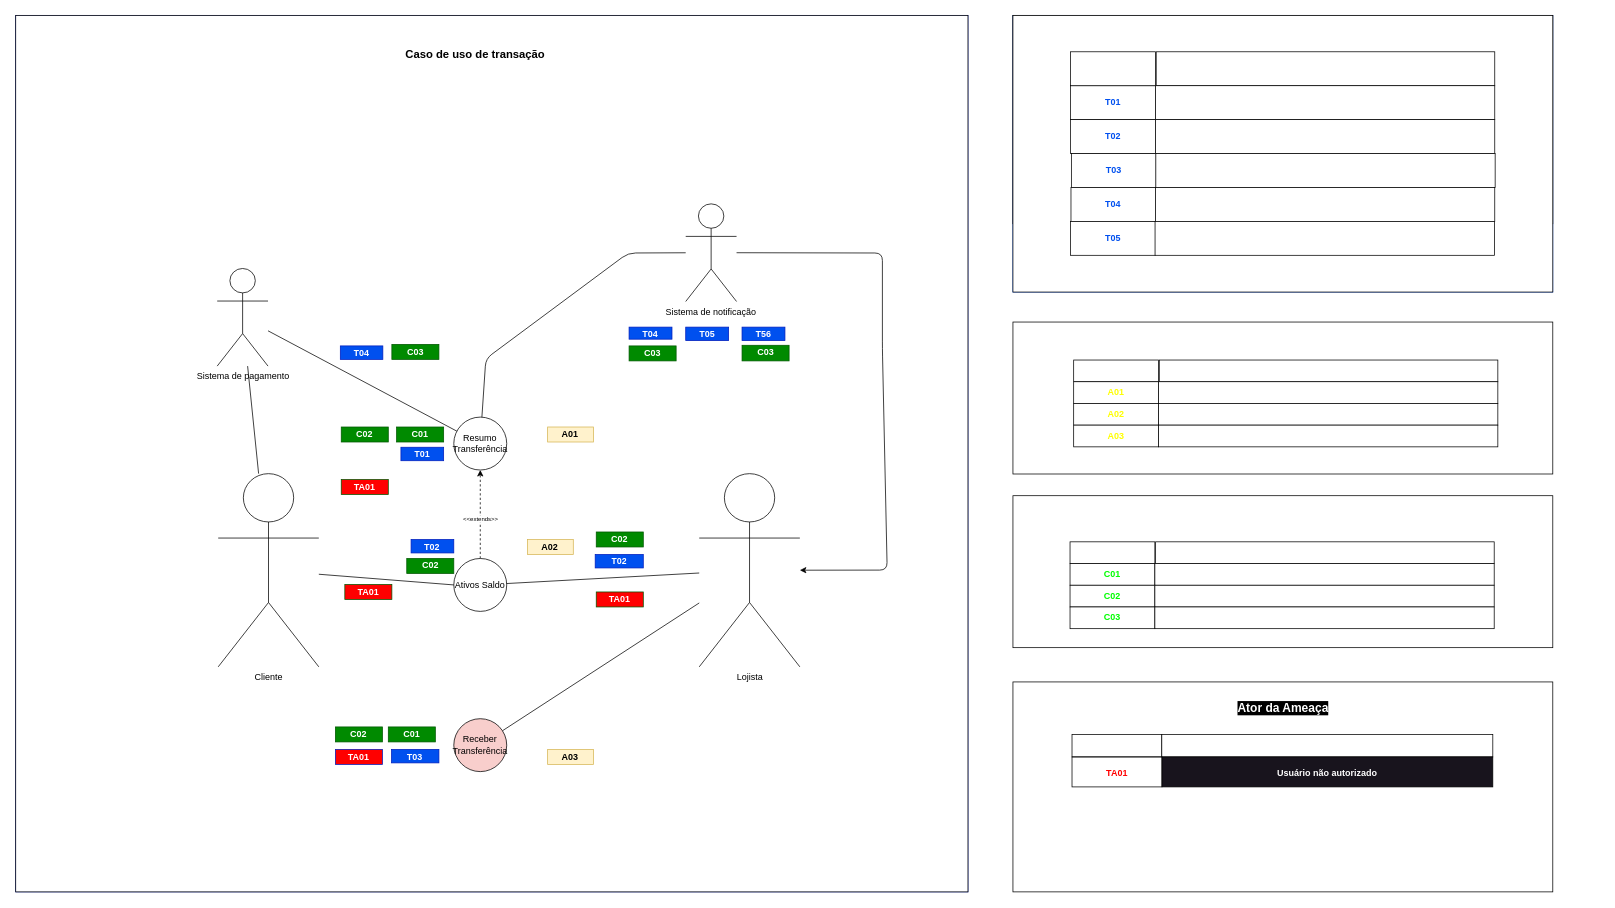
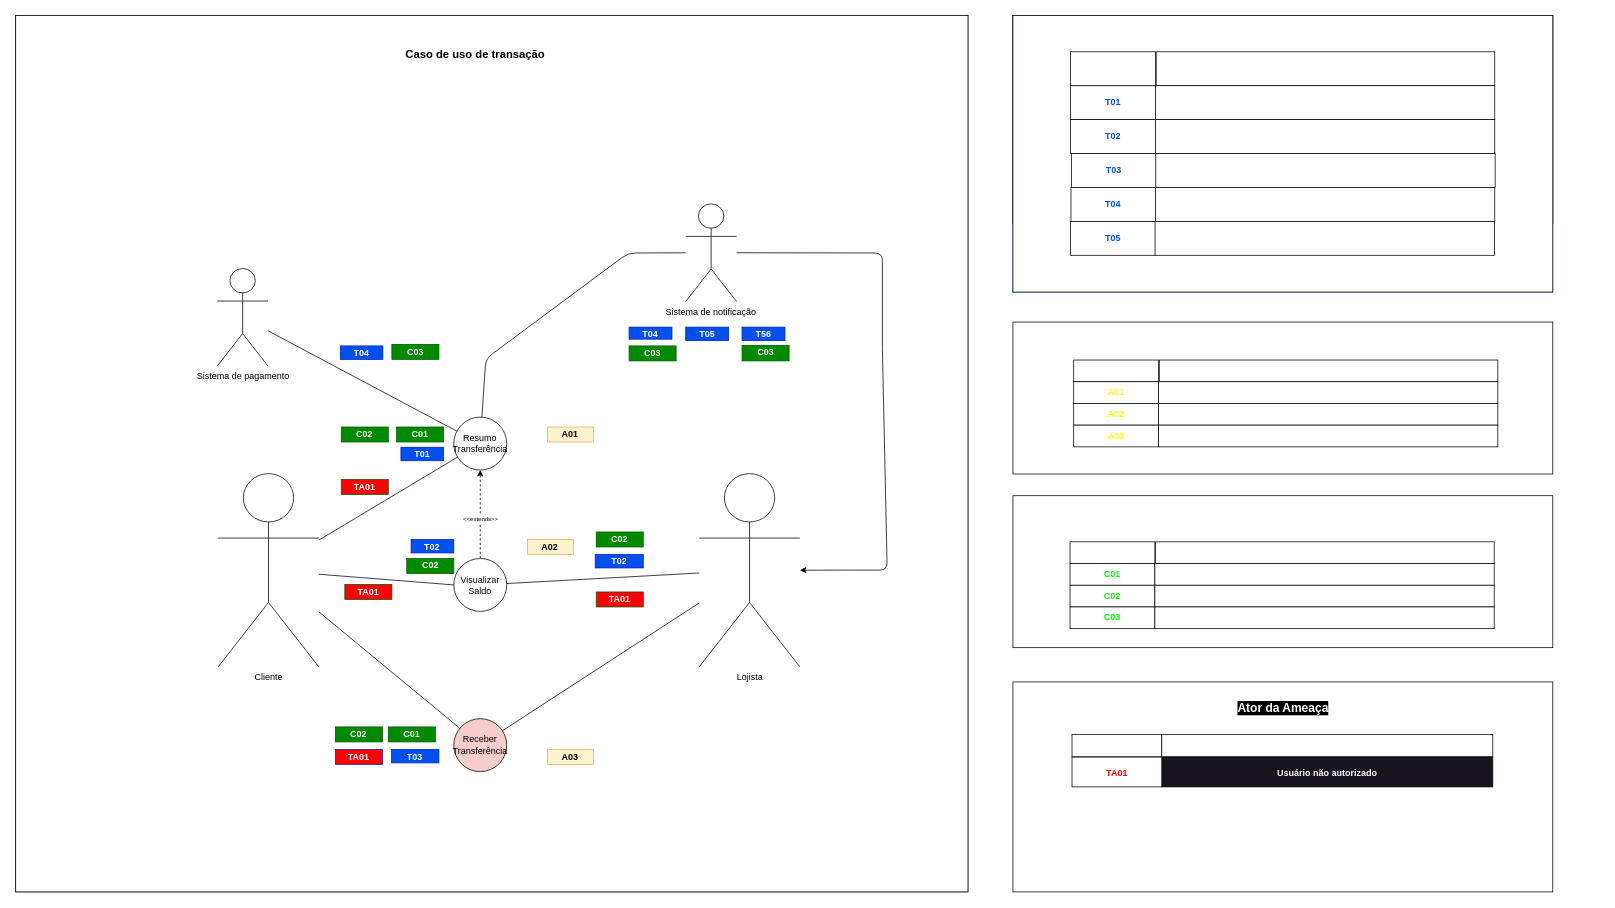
(253, 420) -> (389, 670)
none -> (388, 499)
(480, 585) -> (480, 585)
